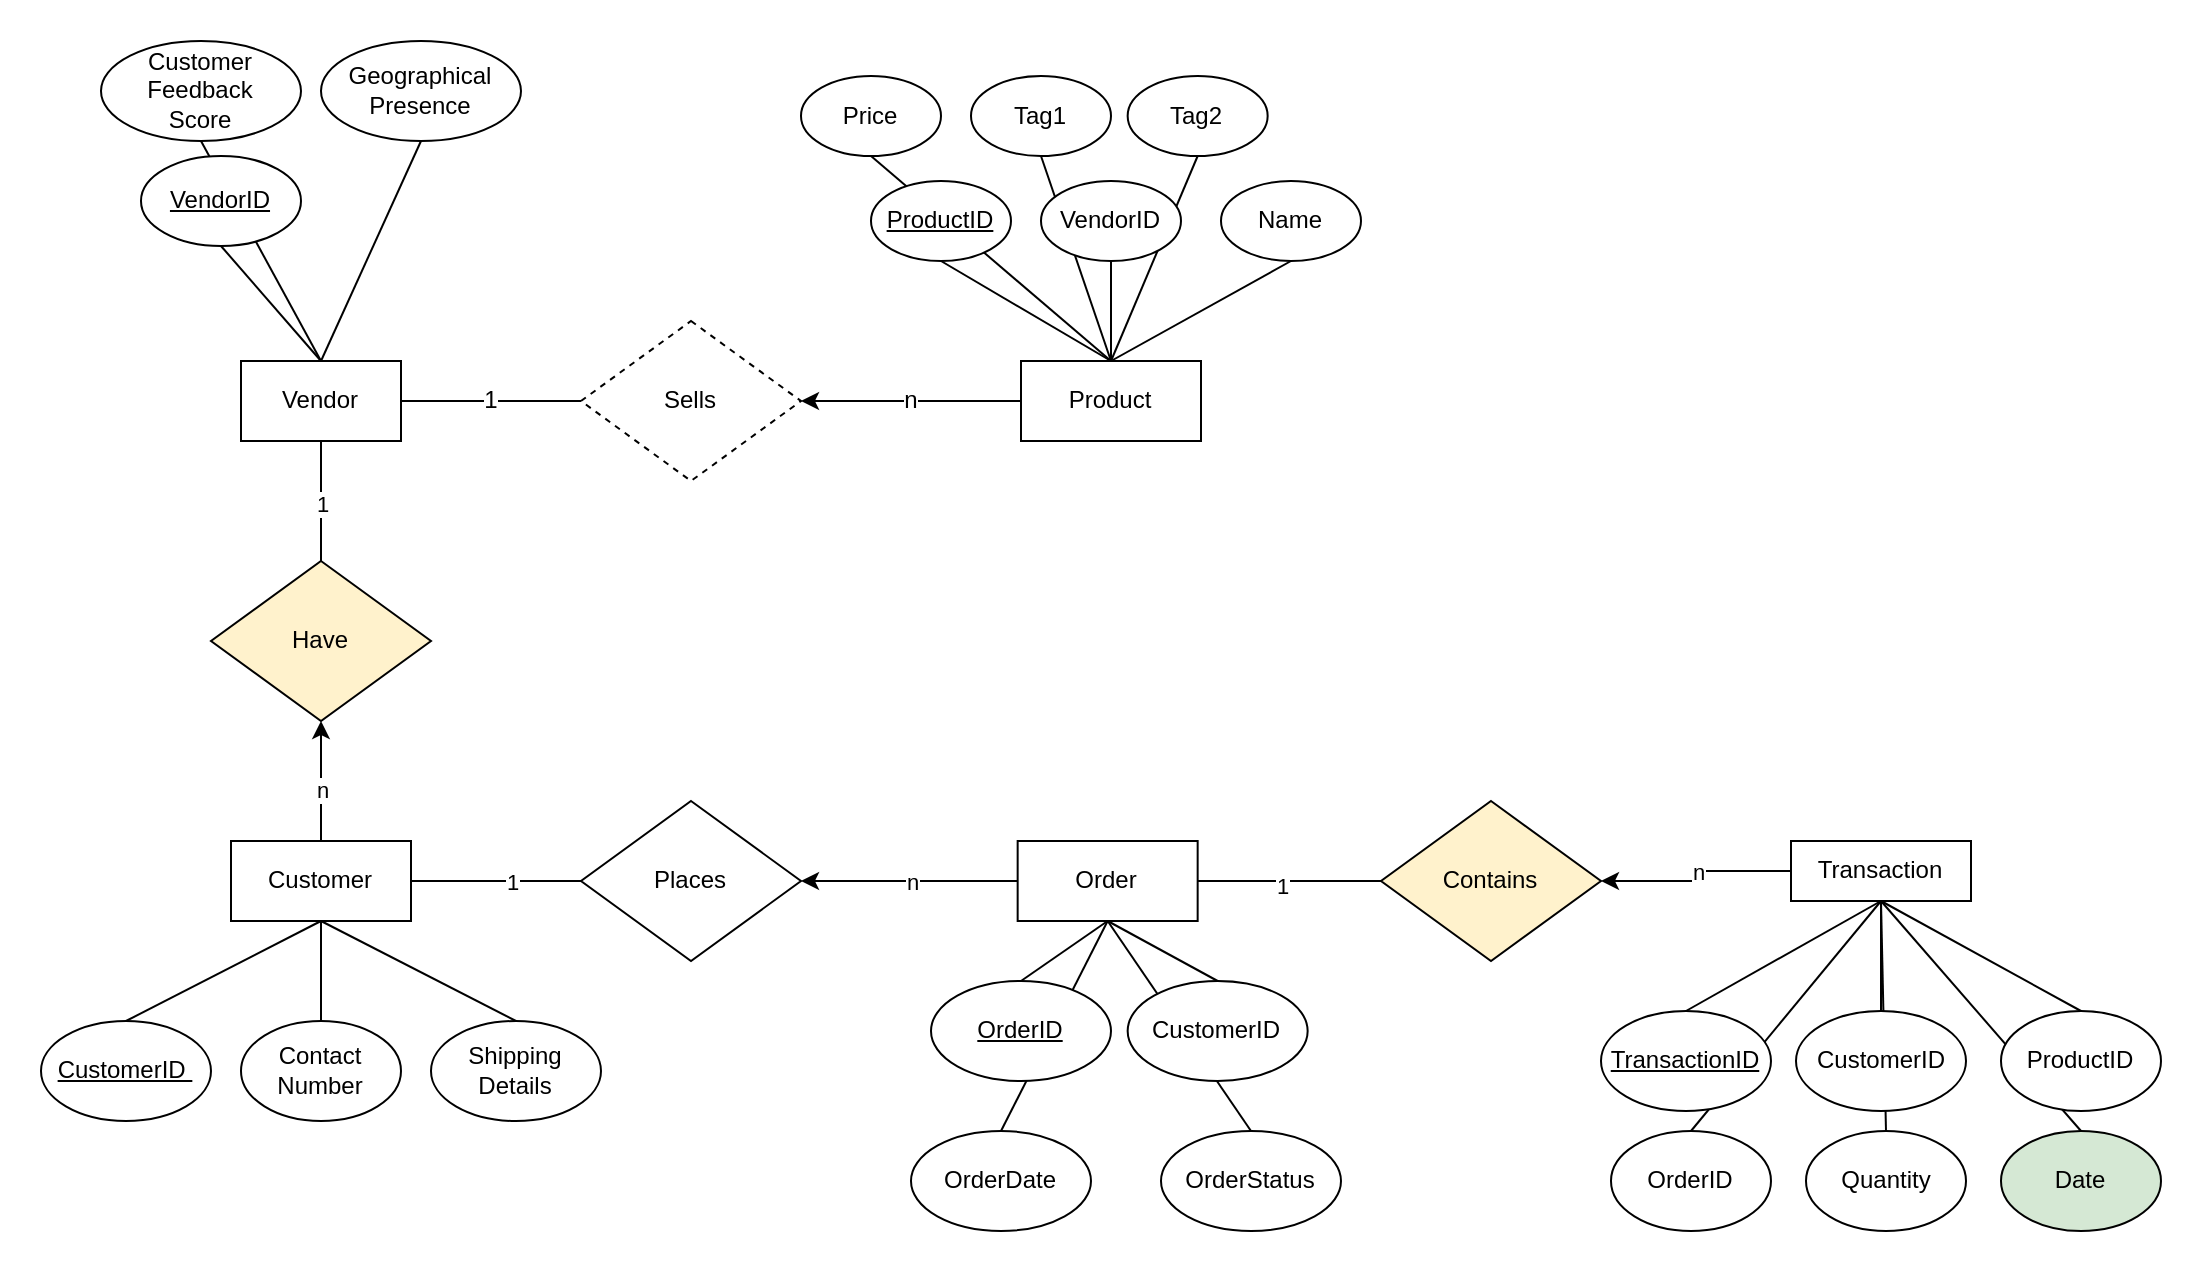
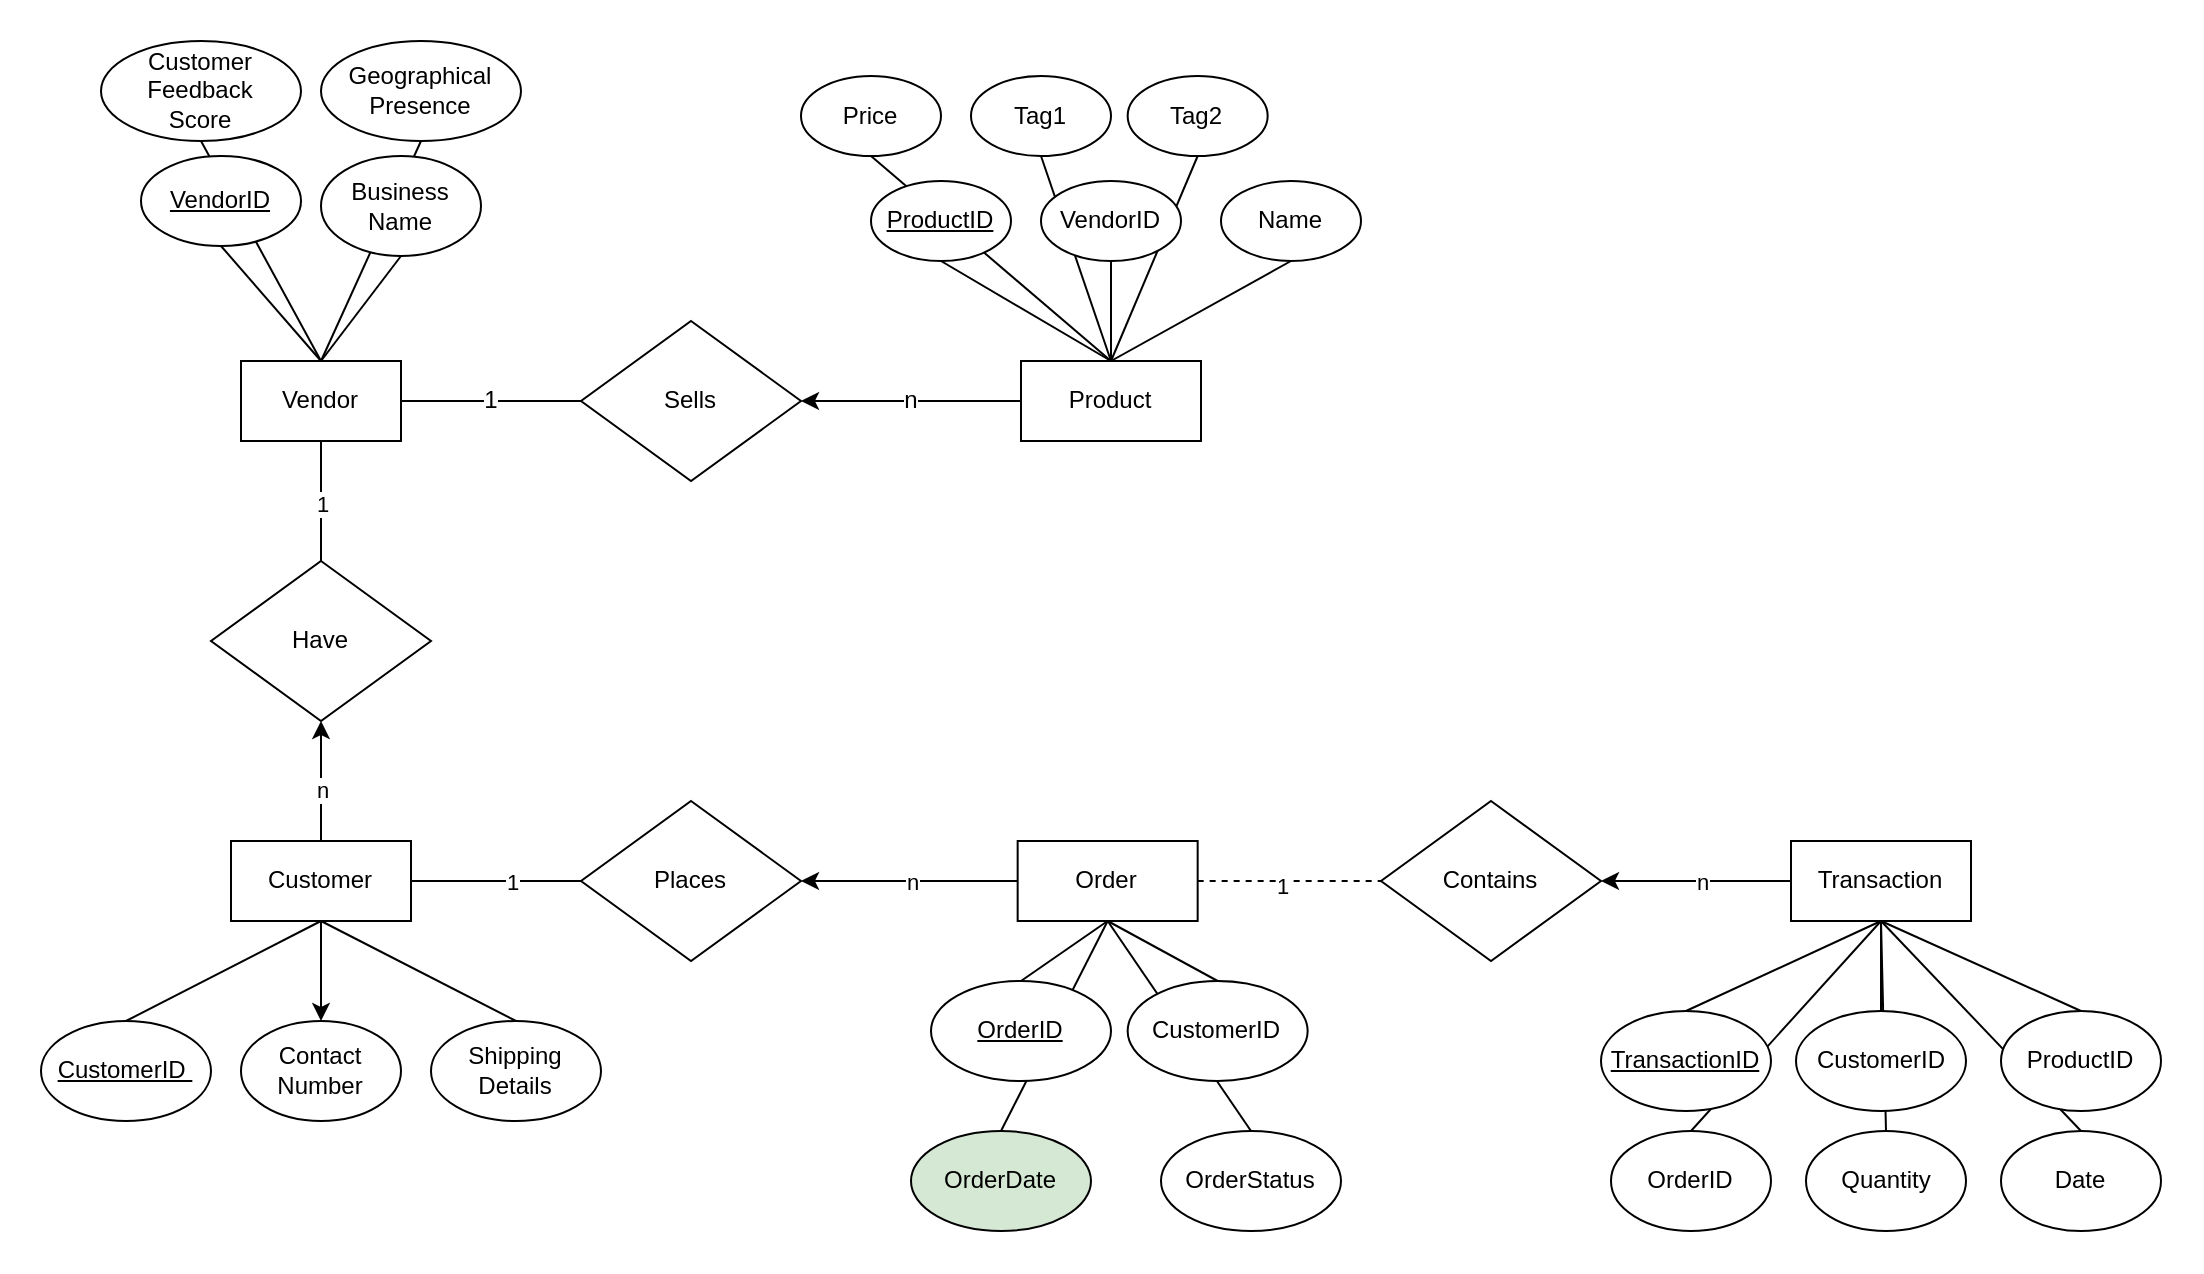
none -> (401, 206)
none -> (366, 302)
(691, 401) -> (691, 401)
(321, 641) -> (321, 641)
(1881, 871) -> (1881, 881)
(1334, 881) -> (1334, 881)
(1491, 881) -> (1491, 881)
(321, 1011) -> (321, 1006)
(1001, 1181) -> (1001, 1181)
(2081, 1181) -> (2081, 1181)
